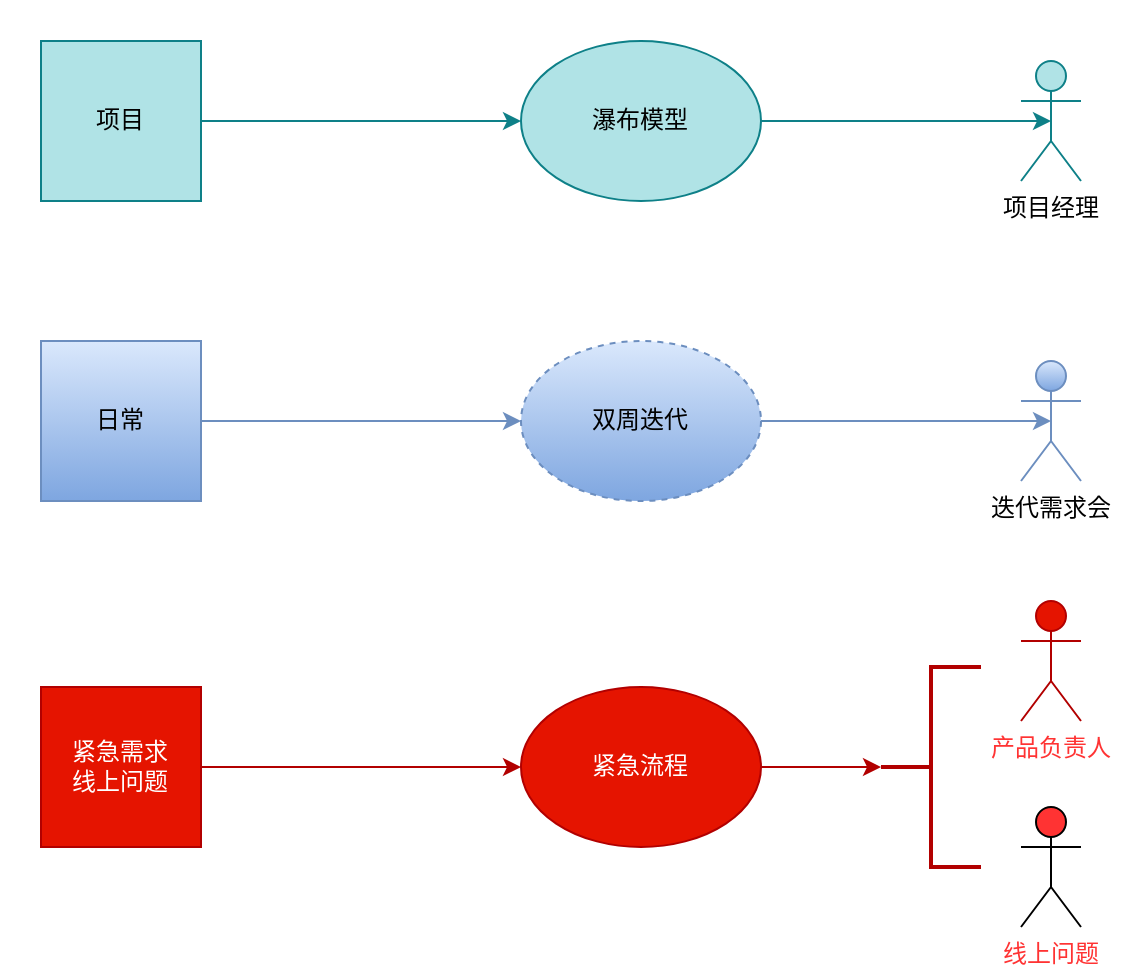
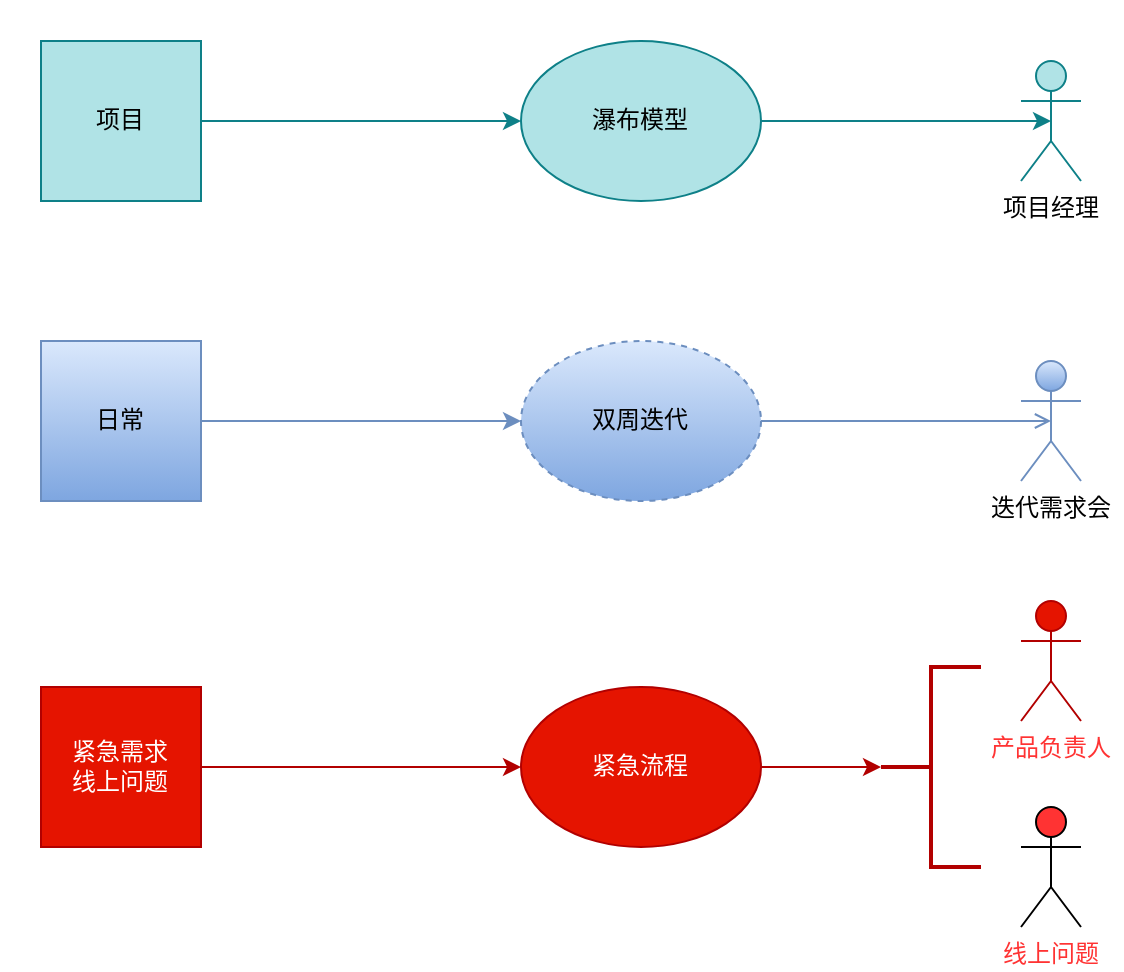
(1036, 421) -> (1039, 421)
